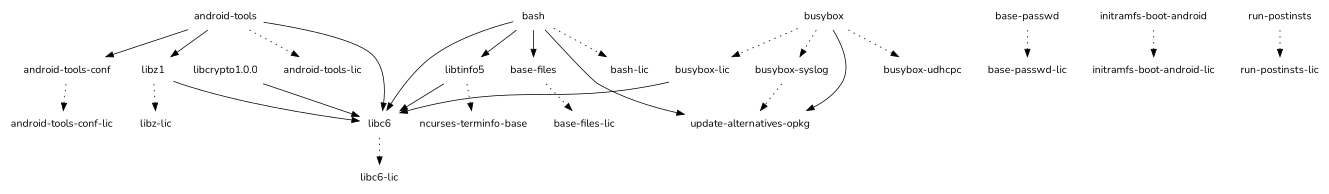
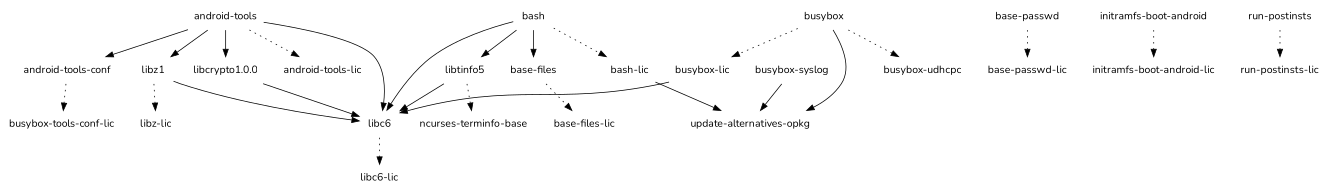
none -> (226, 40)
(810, 40) -> none
(602, 86) -> (685, 95)
(773, 94) -> (773, 94)
(62, 124) -> (62, 124)
